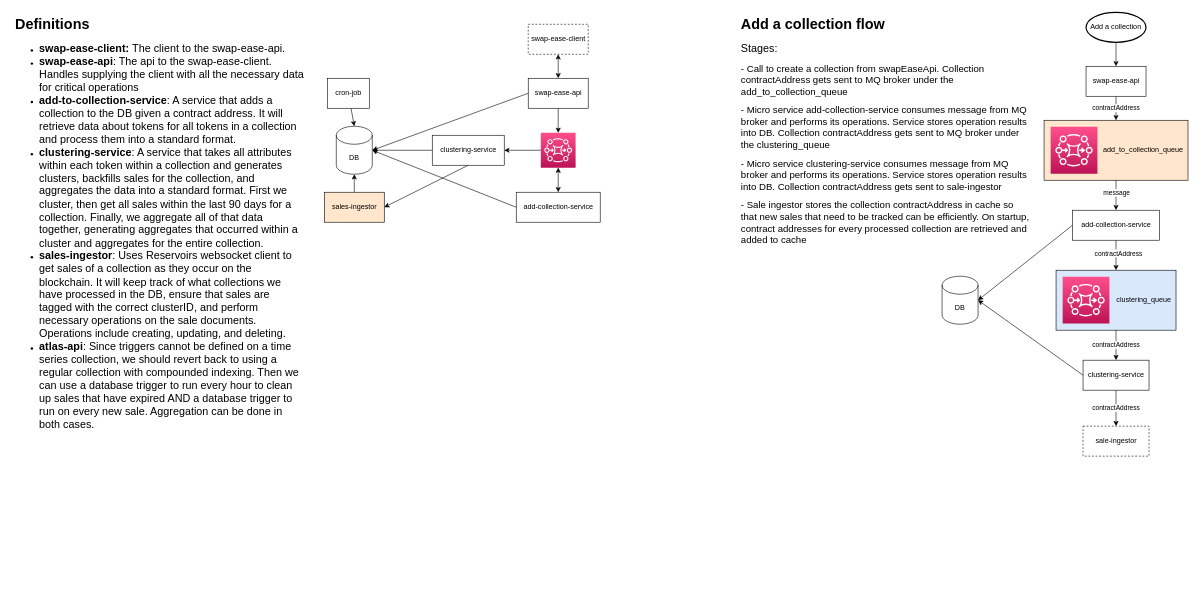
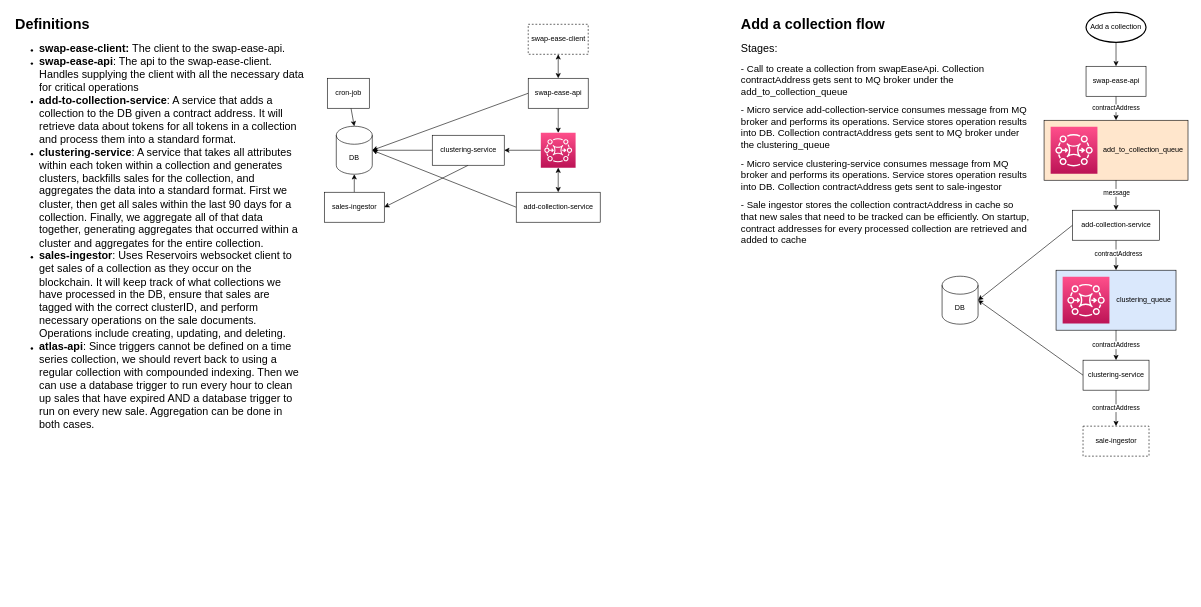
(354, 207) -> (354, 207)
